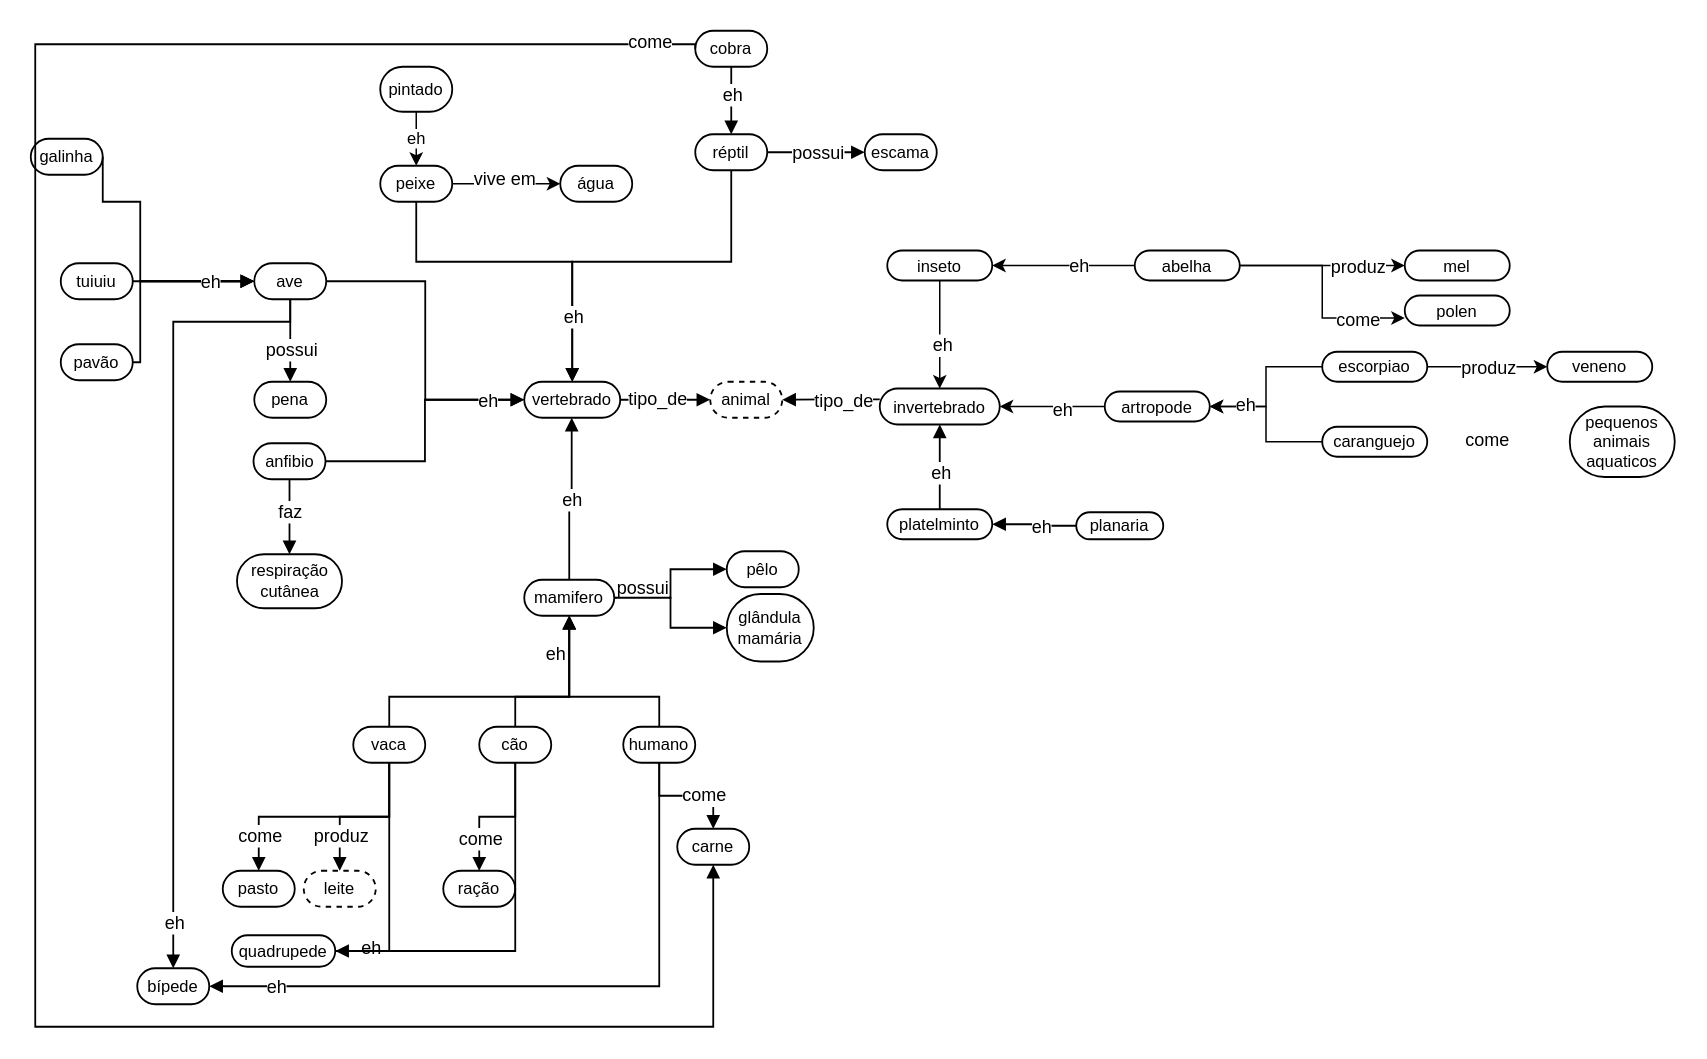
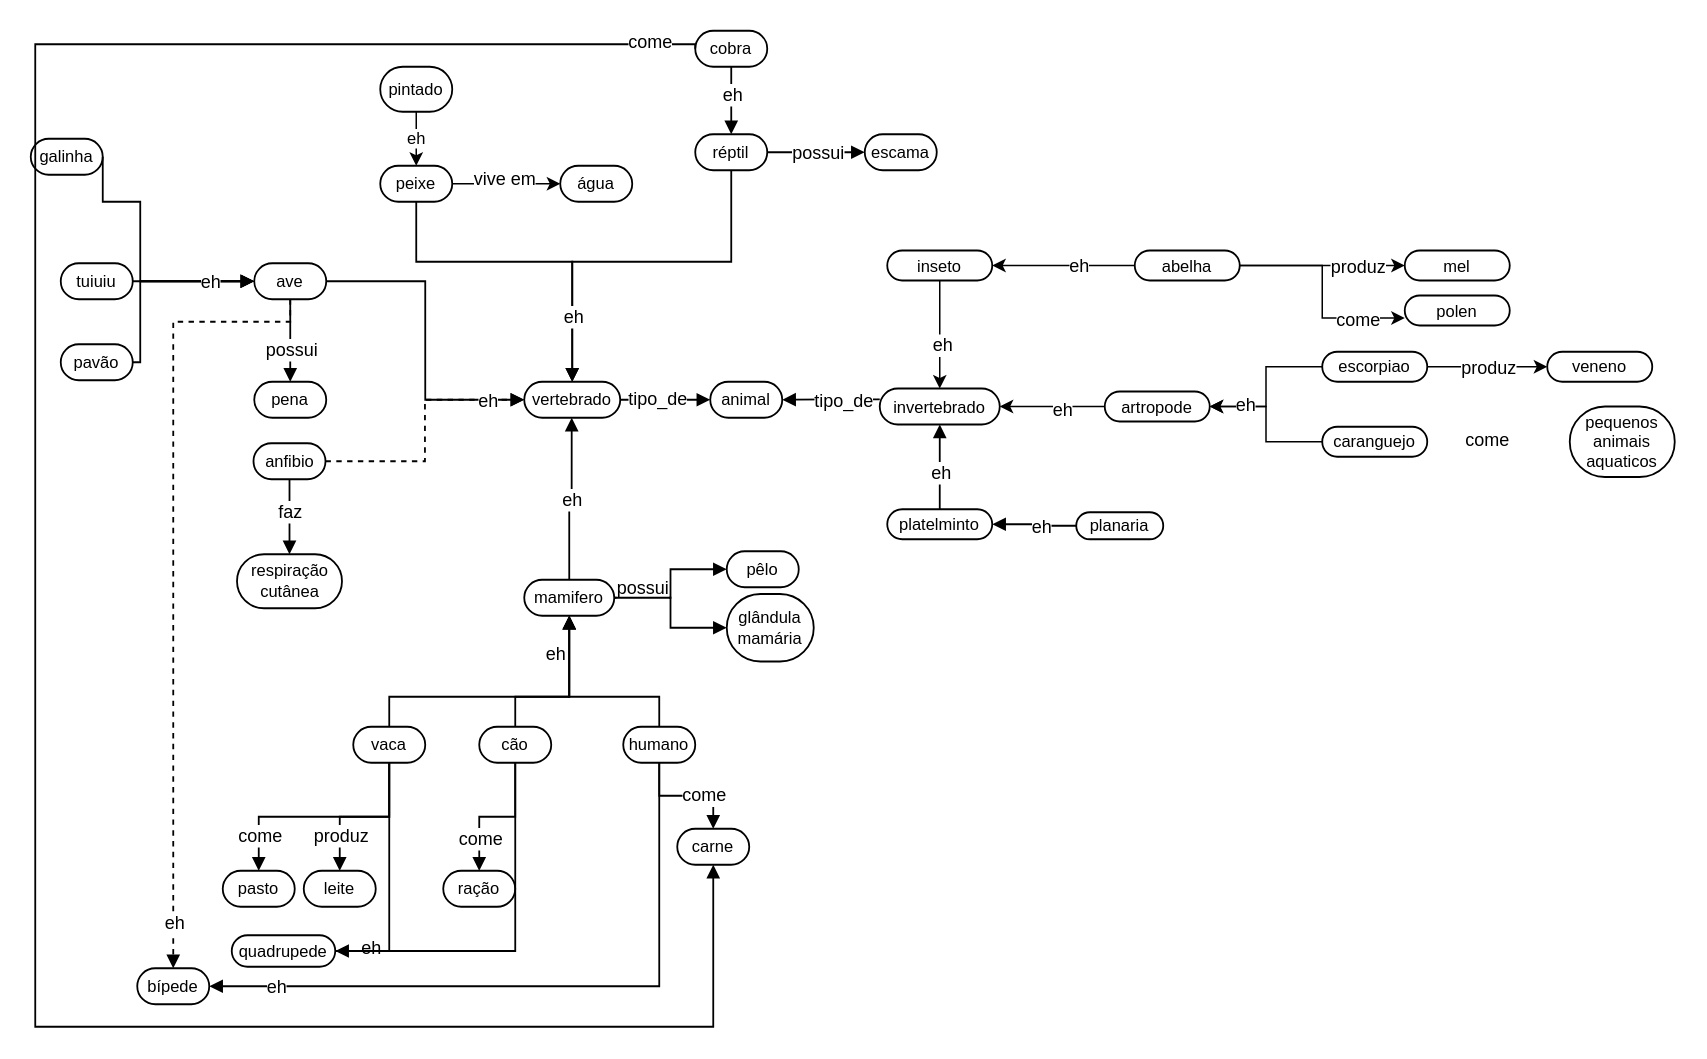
(746, 400) -> (746, 400)
(376, 461) -> (376, 461)
(173, 555) -> (173, 555)
(340, 889) -> (340, 889)
